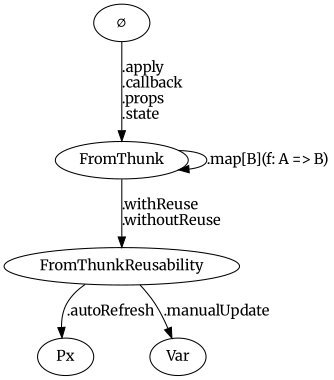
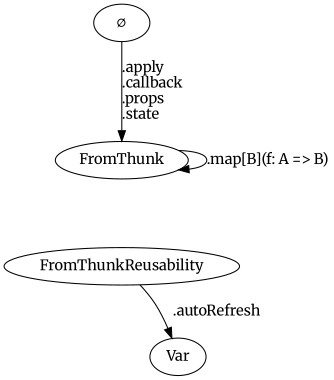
(122, 208) -> none
(217, 312) -> (217, 312)
(66, 357) -> none
